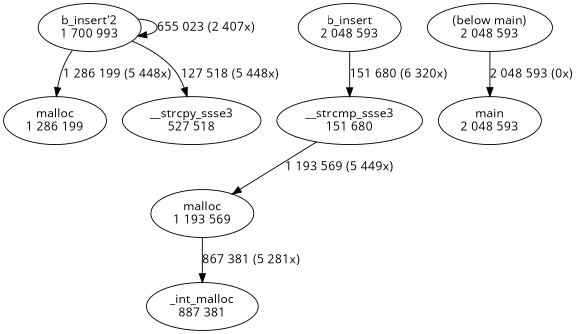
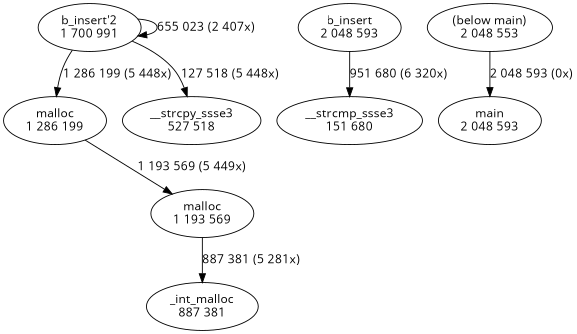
(90, 28) -> (90, 28)
(490, 28) -> (490, 28)
(399, 74) -> (399, 74)
(278, 166) -> (125, 165)
(252, 260) -> (252, 260)
